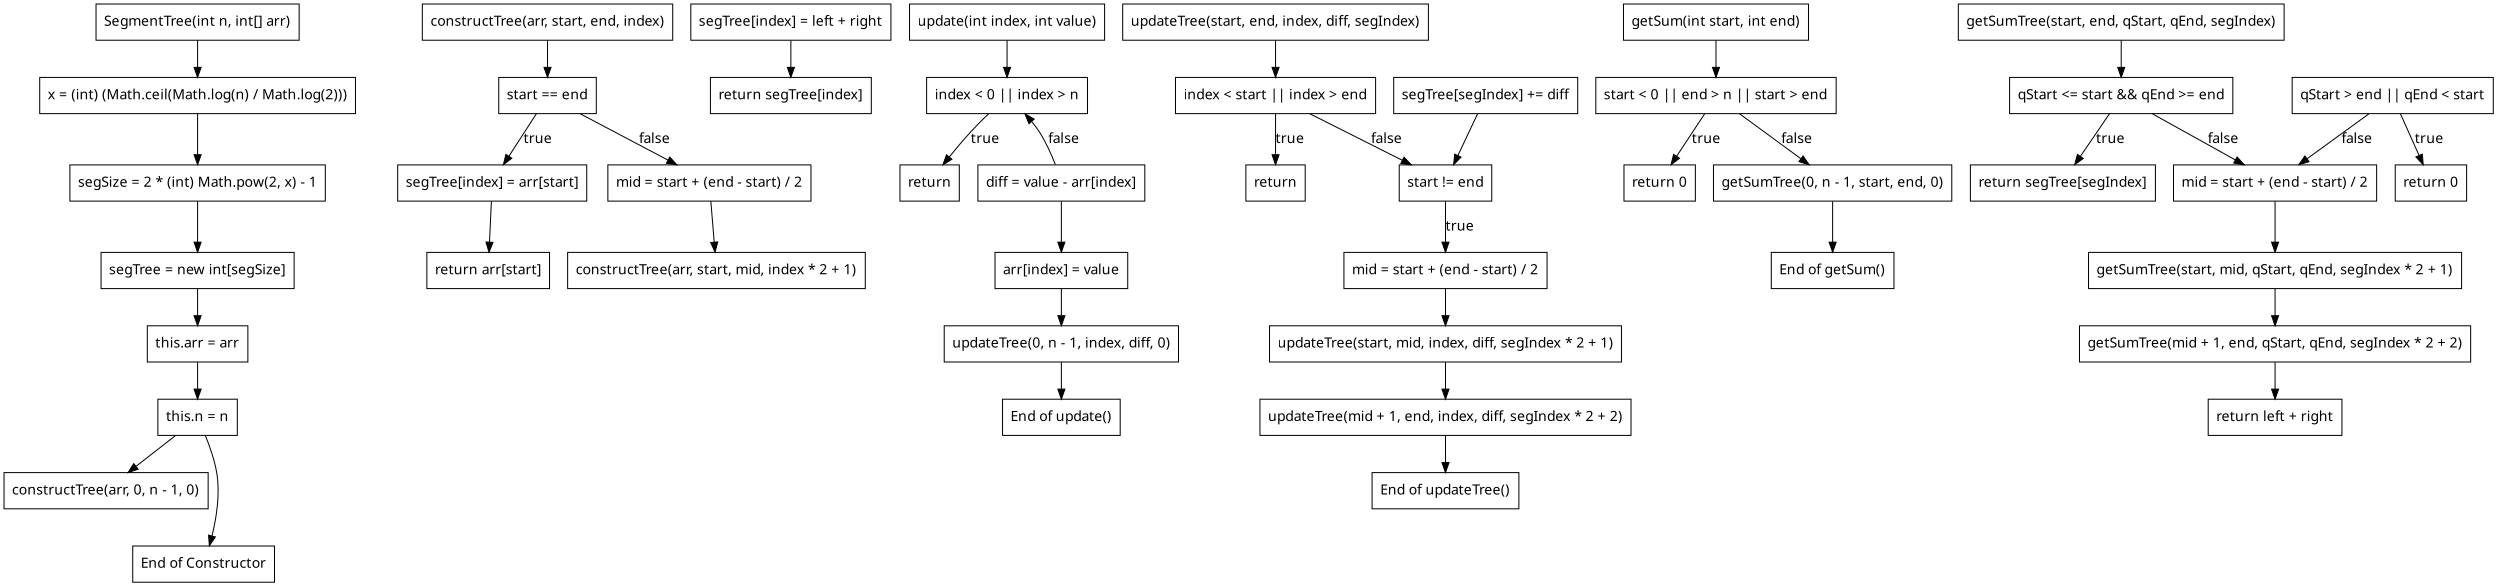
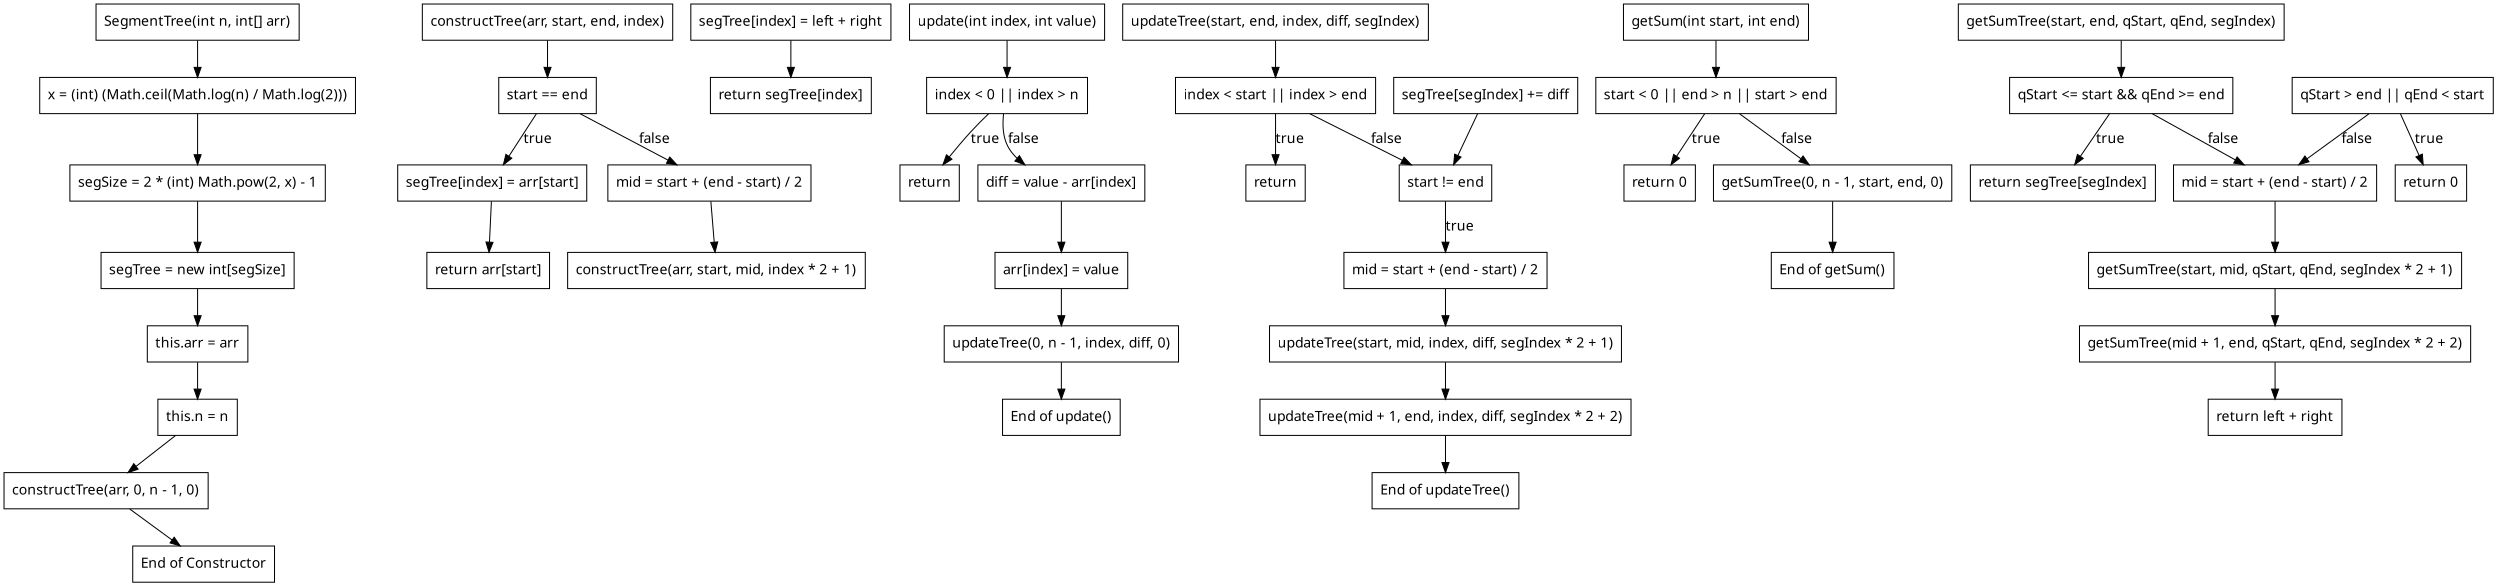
(1045, 142) -> (1005, 138)
(218, 485) -> (151, 524)
